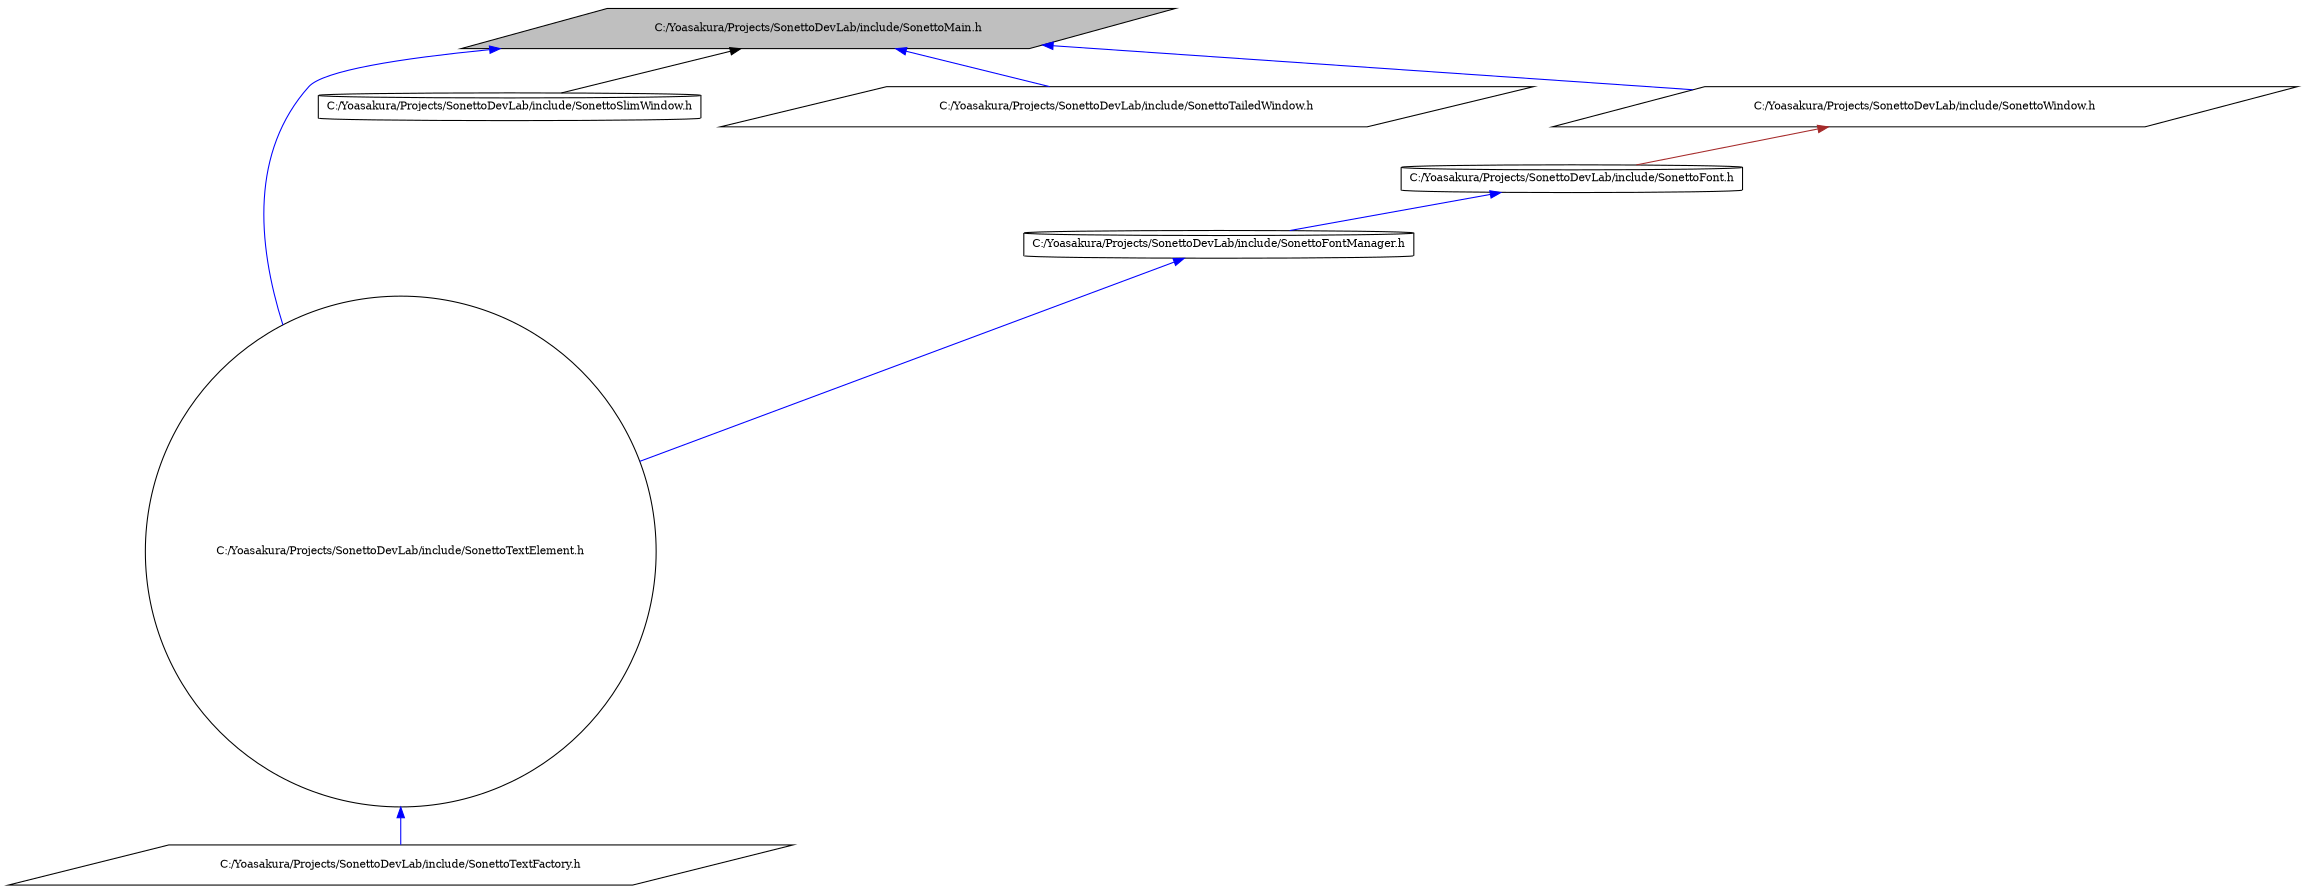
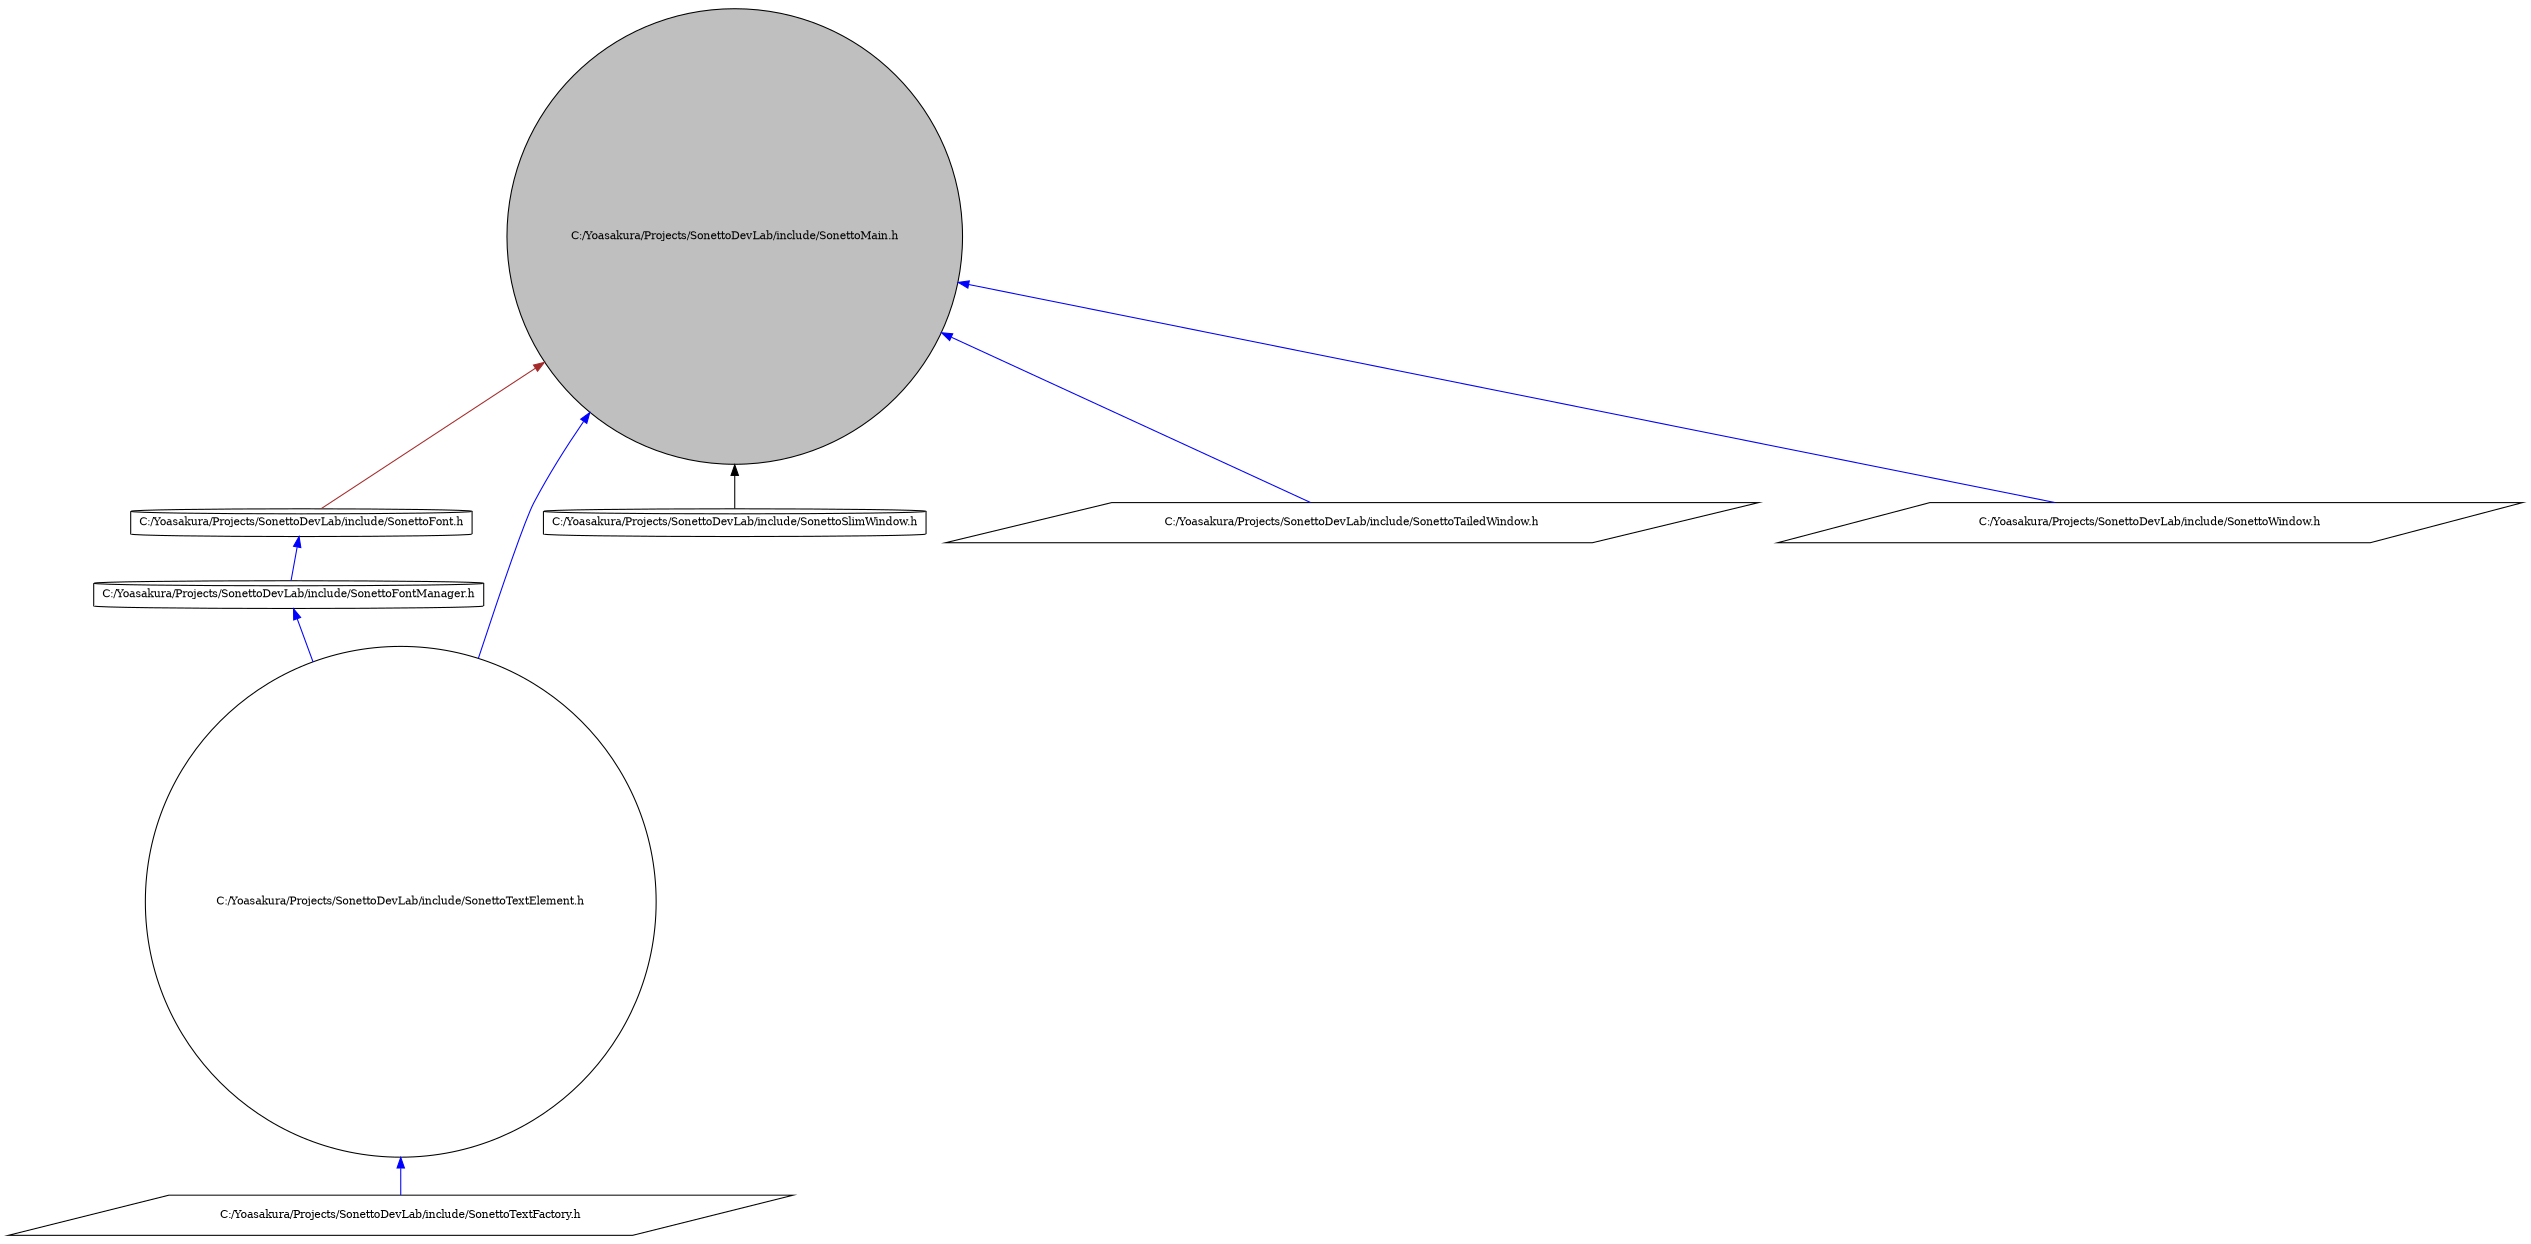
(818, 29) -> (735, 237)
(1727, 147) -> (428, 438)
